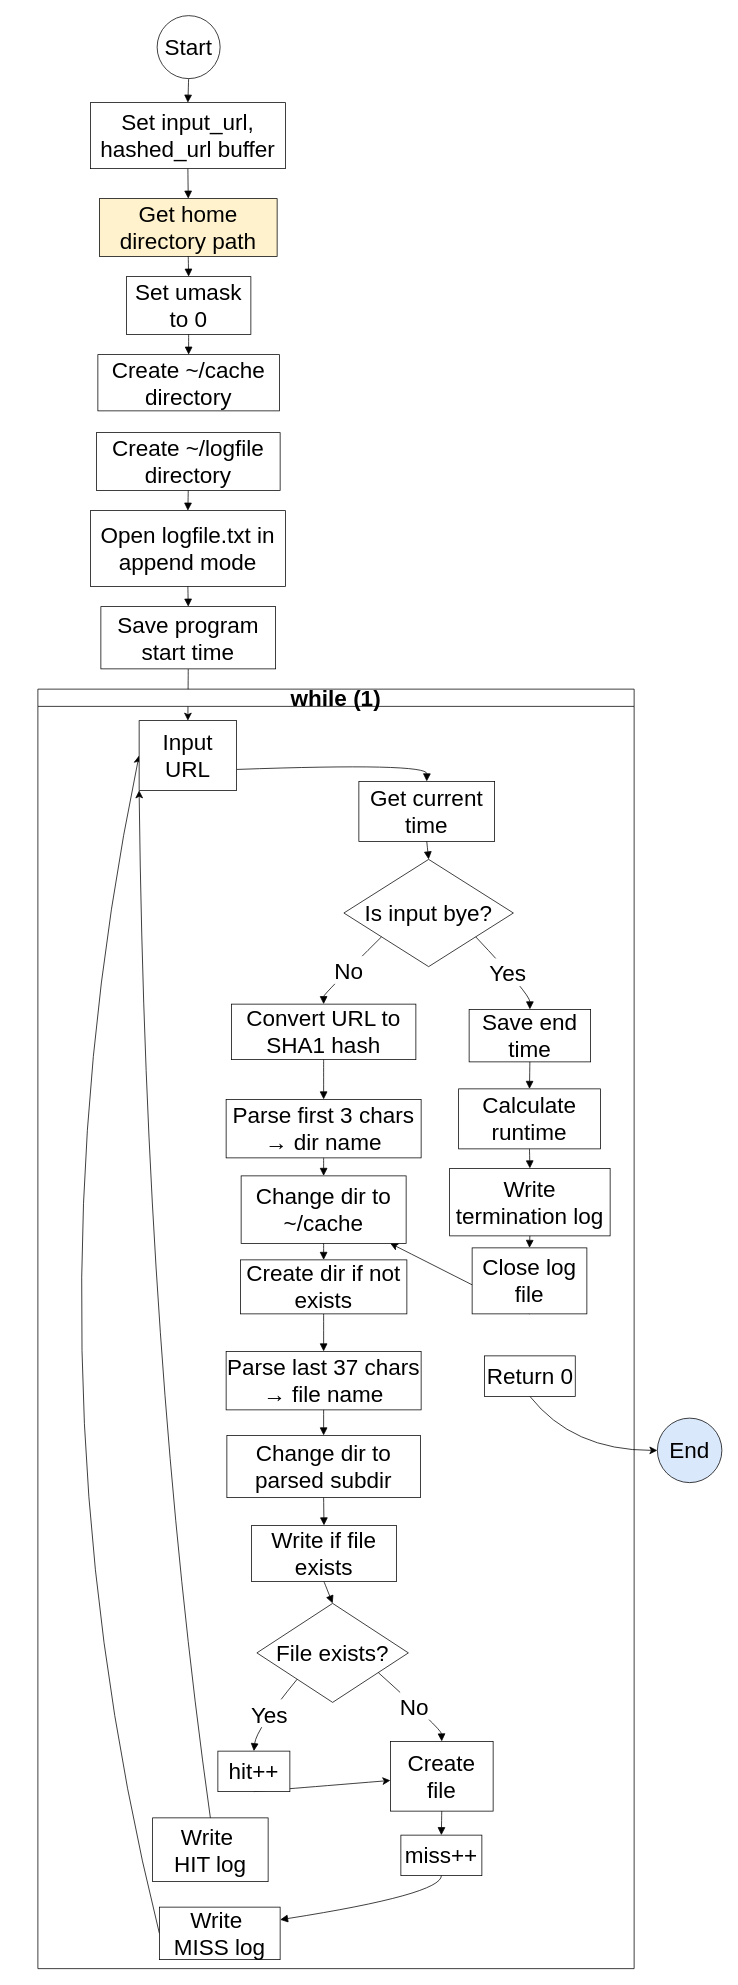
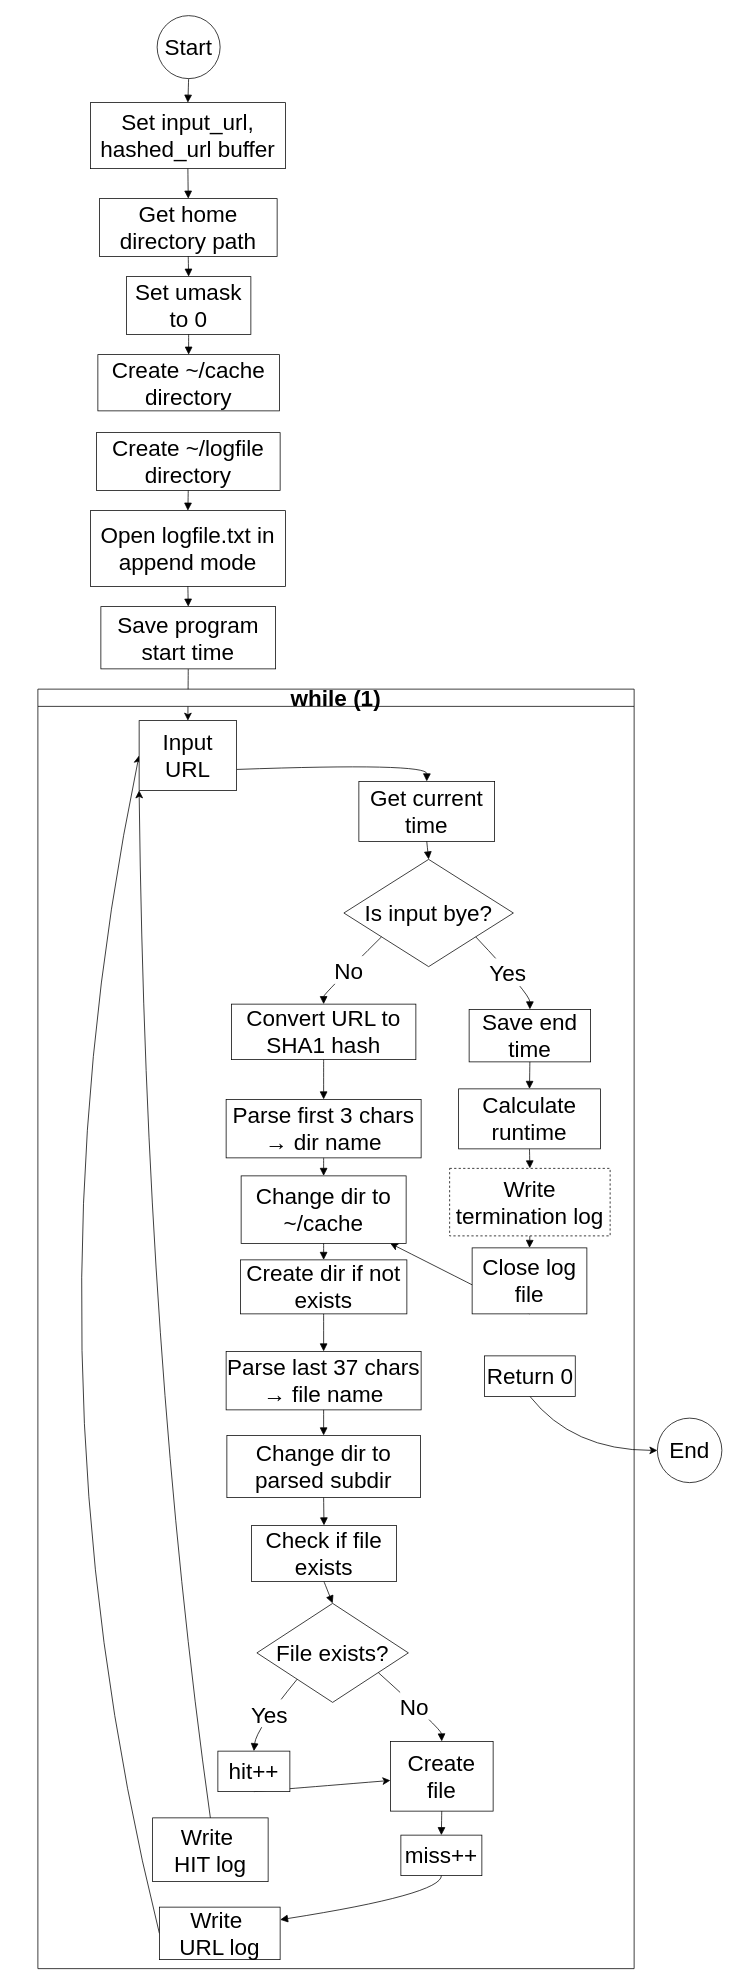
(188, 227) -> (188, 227)
(530, 1202) -> (530, 1202)
(690, 1450) -> (690, 1450)
(324, 1554) -> (324, 1554)
(220, 1933) -> (220, 1933)
